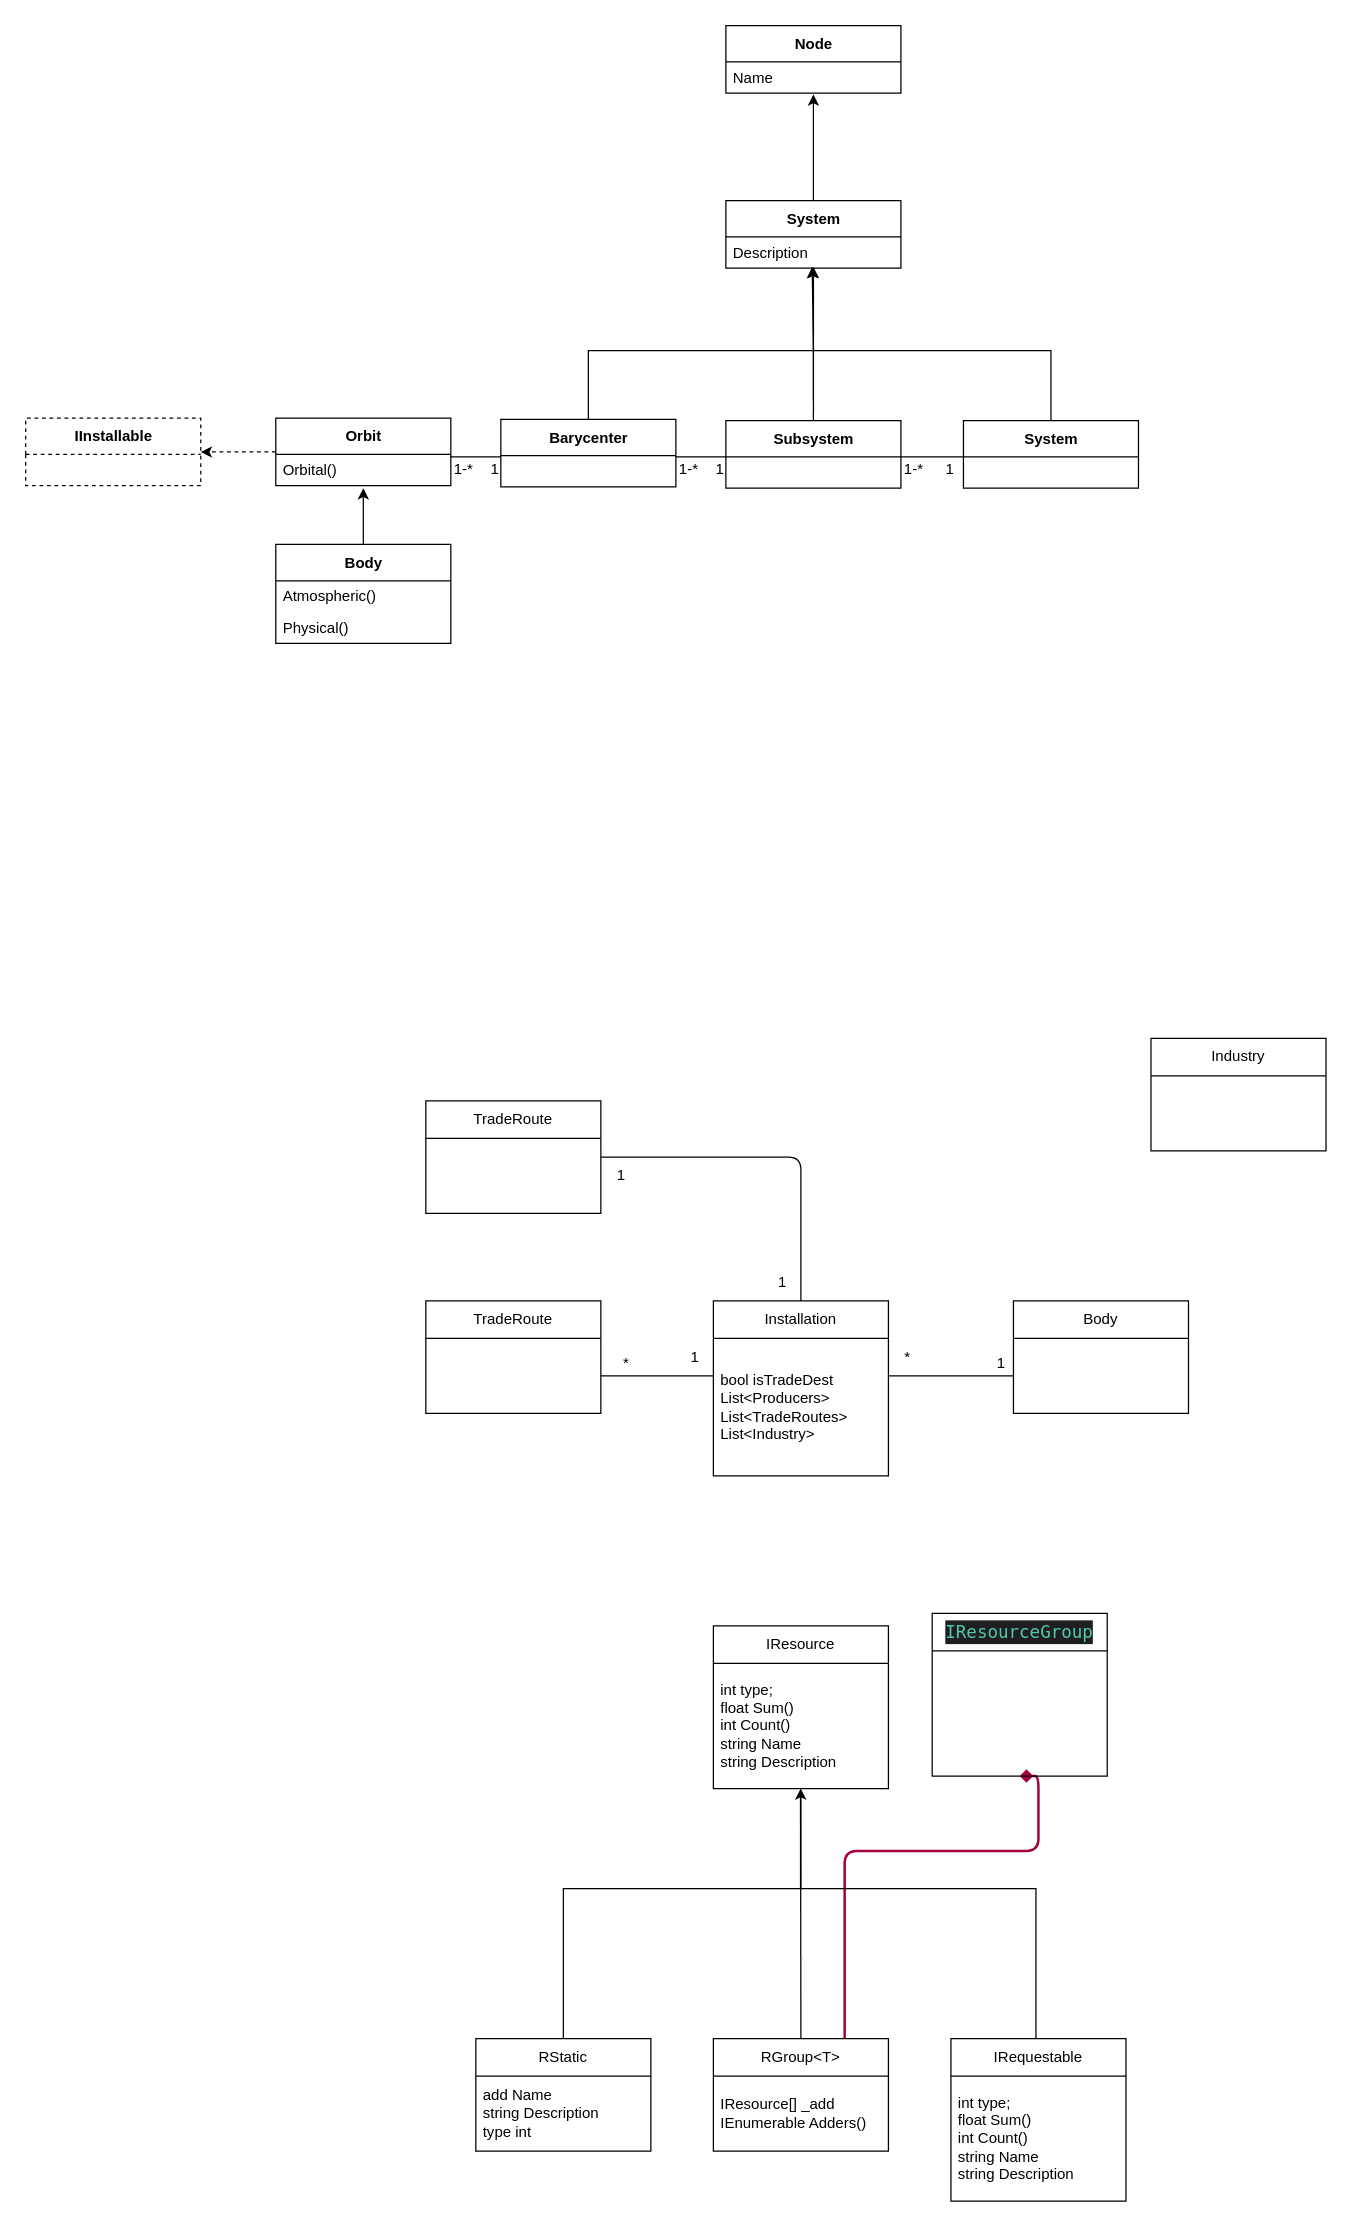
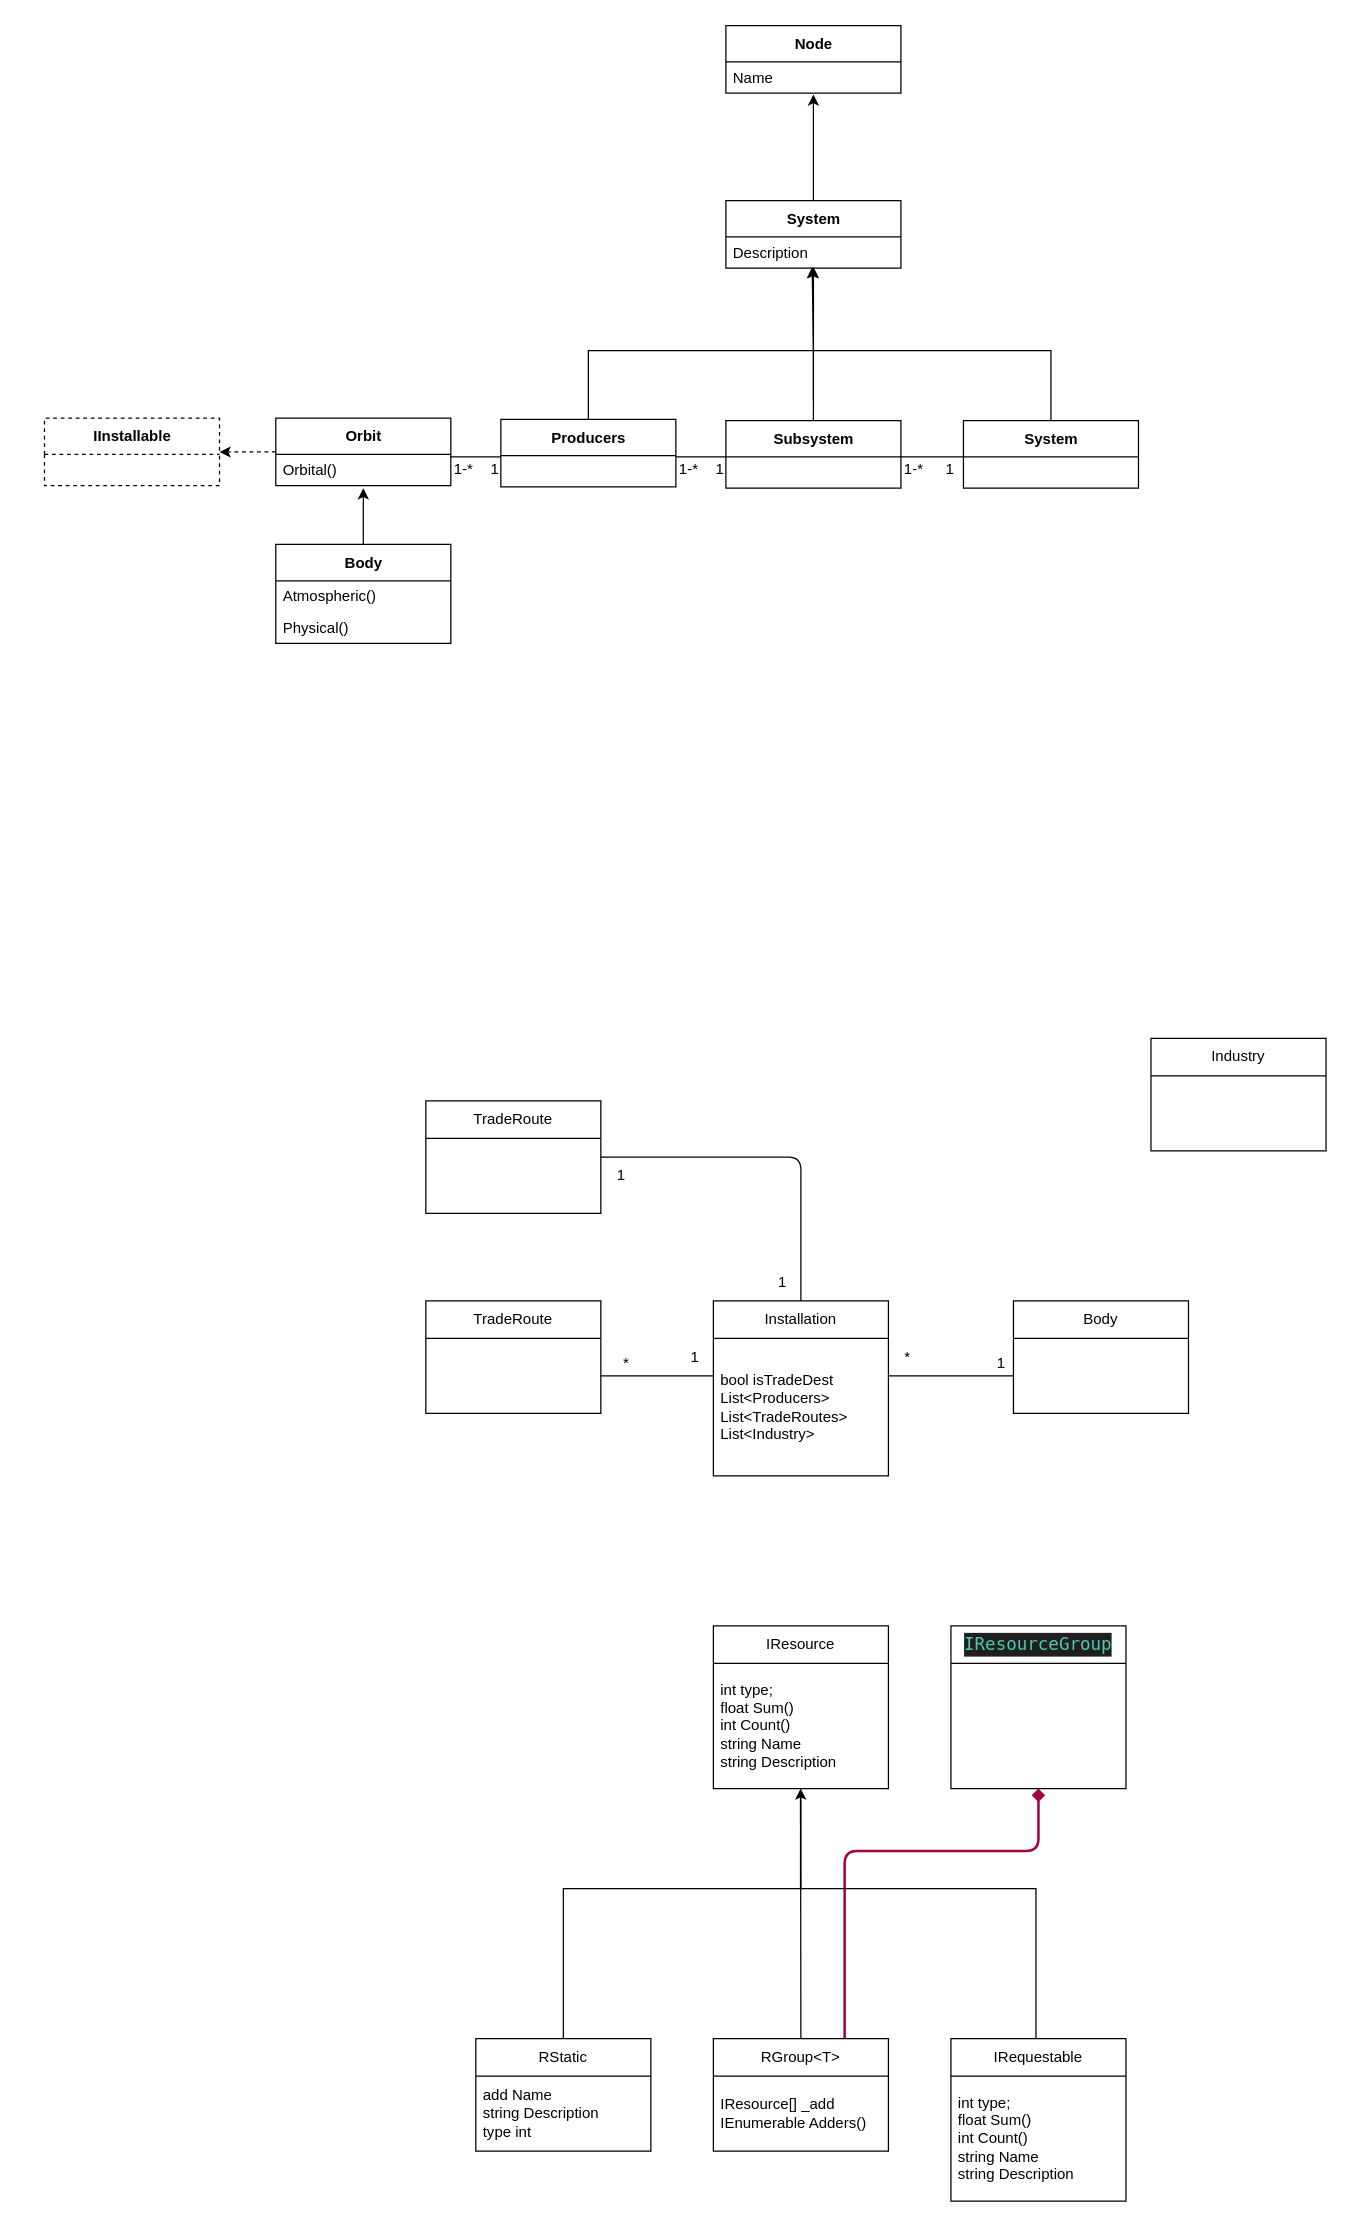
(589, 438) -> (589, 438)
(113, 452) -> (132, 452)
(1019, 1694) -> (1038, 1707)
